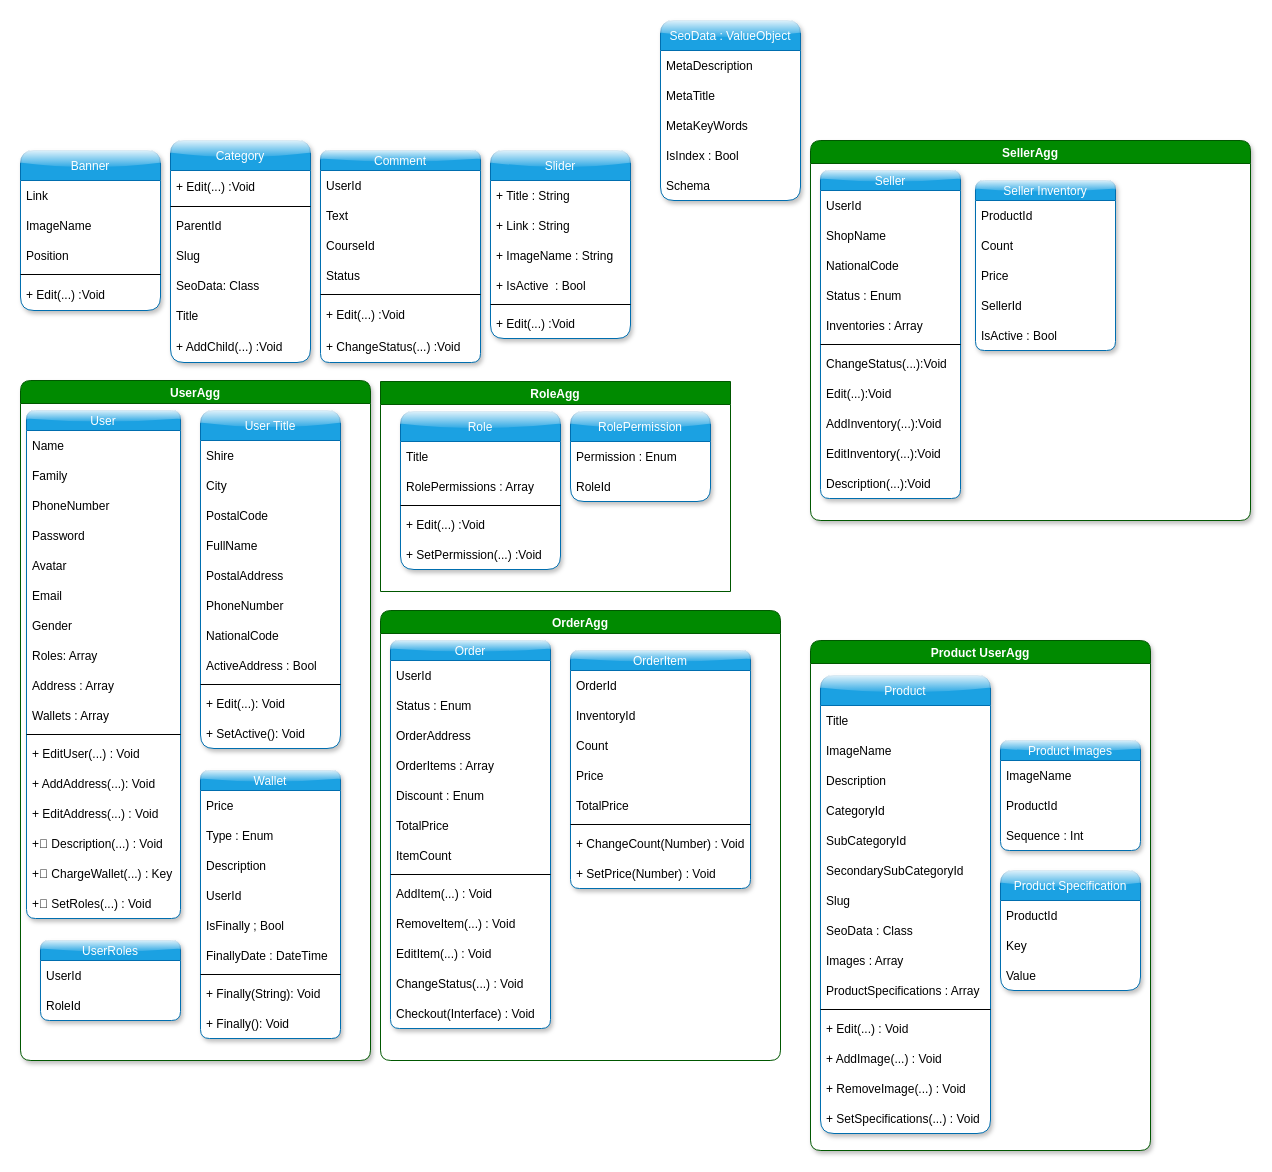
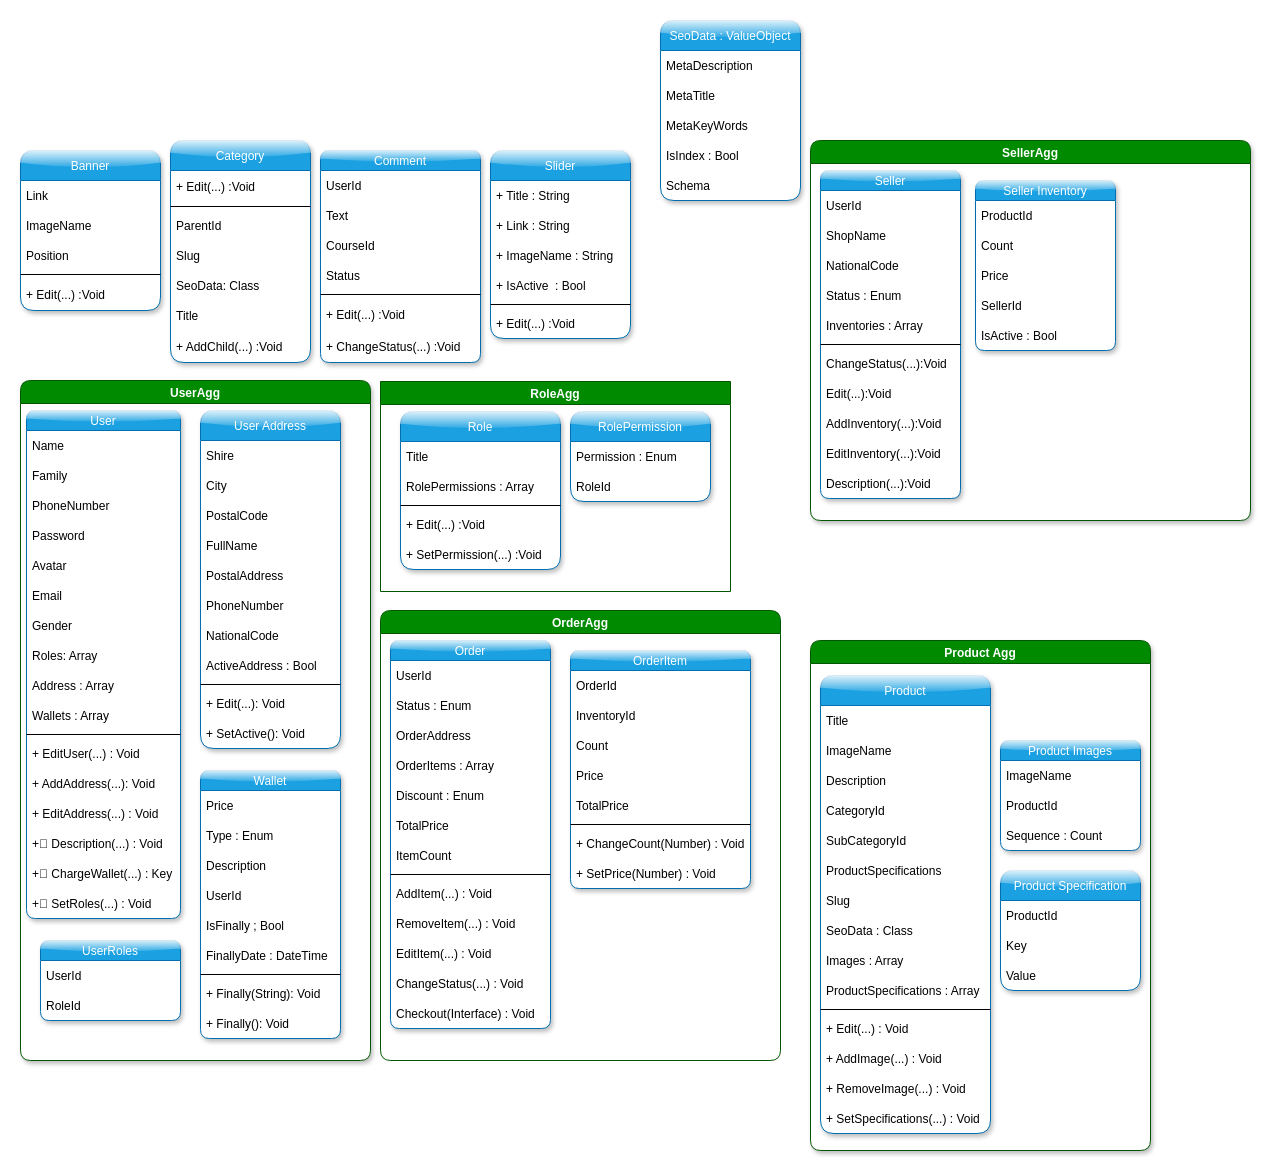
(270, 426) -> (270, 426)
(980, 653) -> (980, 653)
(1048, 836) -> (1055, 836)
(900, 871) -> (892, 871)
